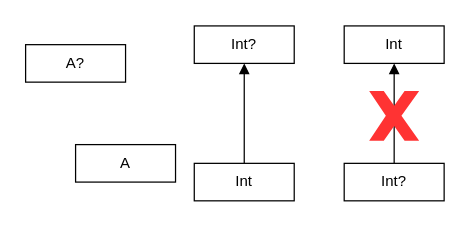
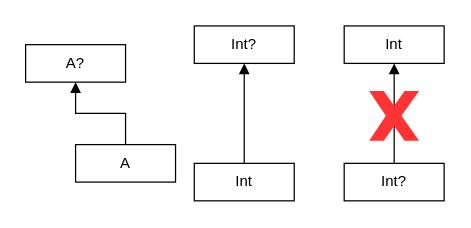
none -> (106, 113)
